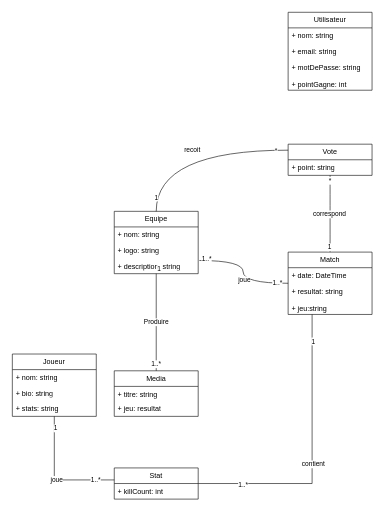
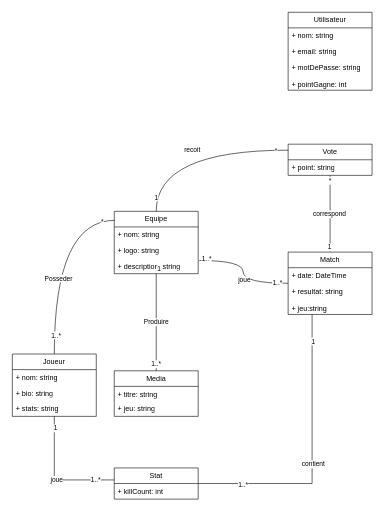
none -> (62, 275)
(144, 410) -> (140, 410)
